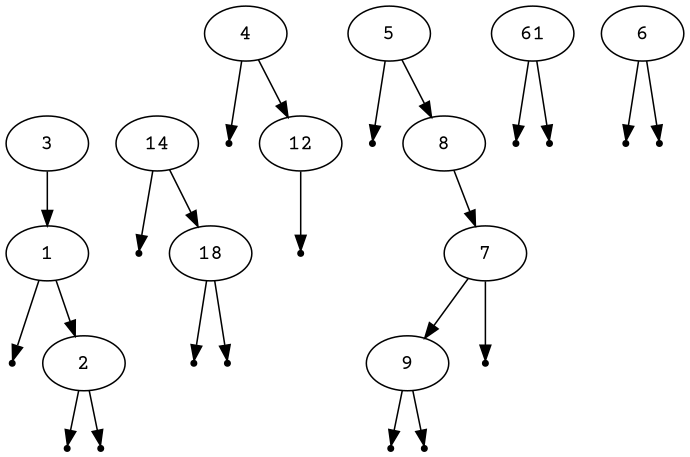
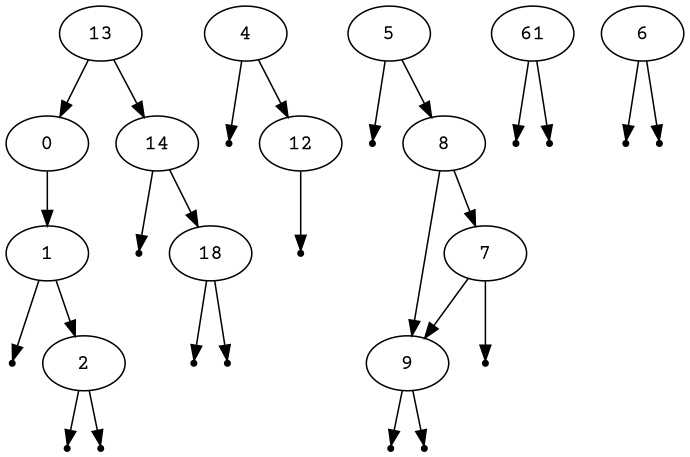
none -> (101, 34)
(47, 143) -> (47, 143)
none -> (427, 246)
